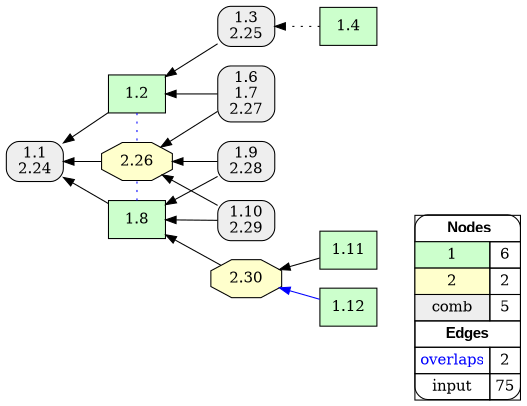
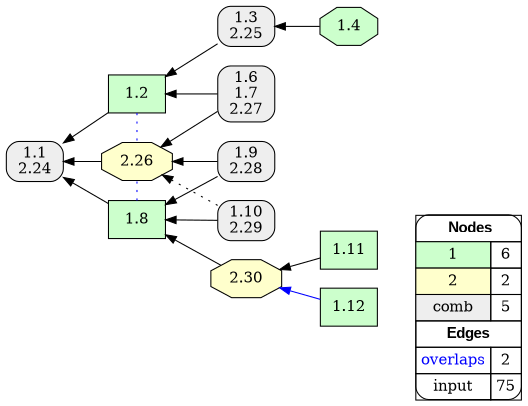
(303, 26) -> (303, 26)
(348, 26) -> (349, 26)
(198, 195) -> (198, 195)
